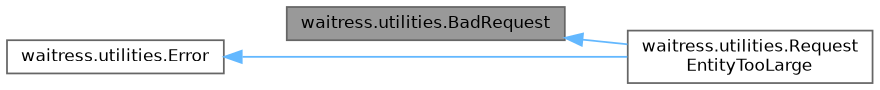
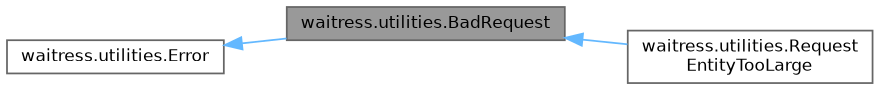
(435, 57) -> (264, 41)
